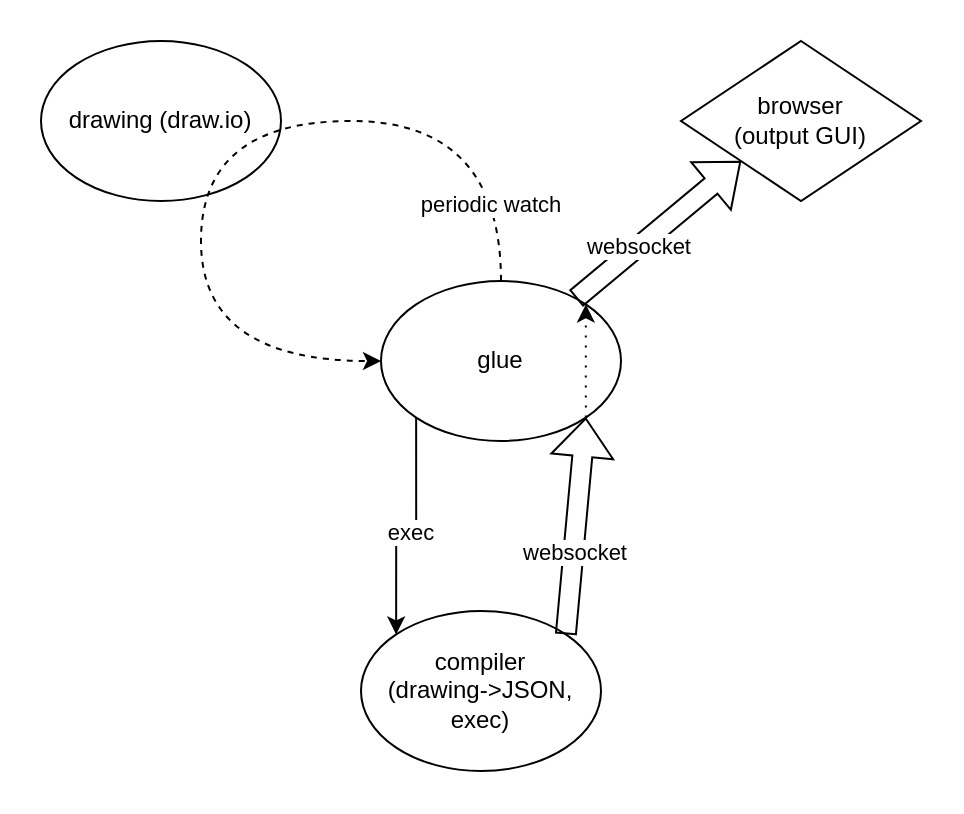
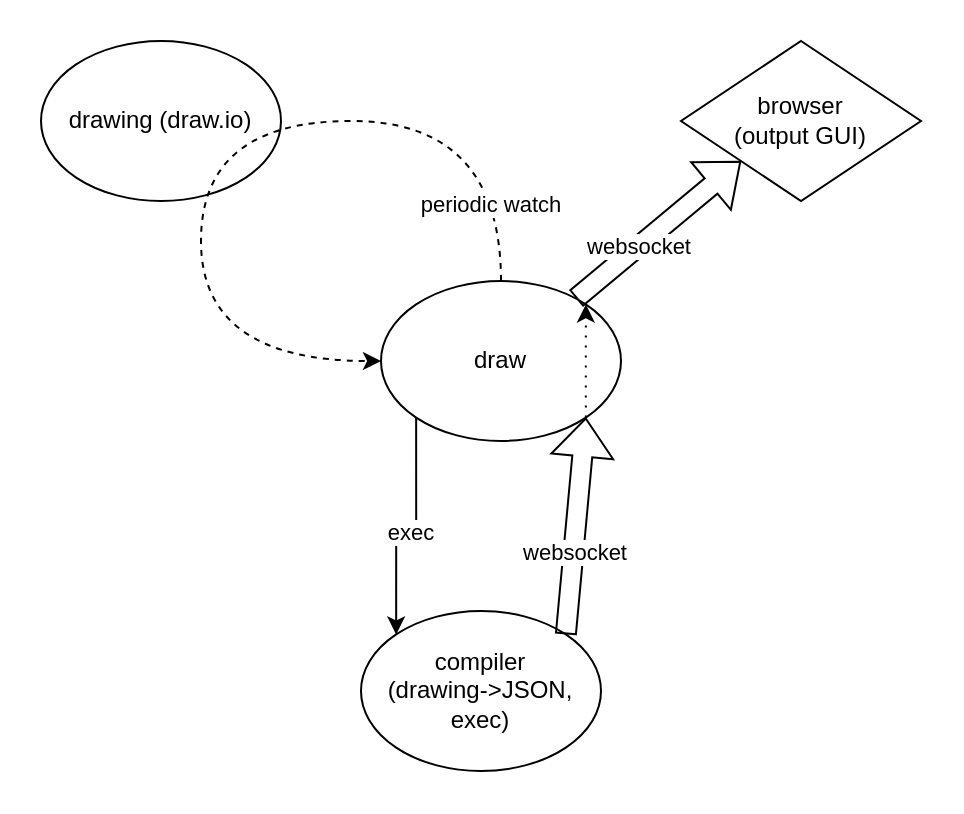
(501, 361) -> (501, 361)
